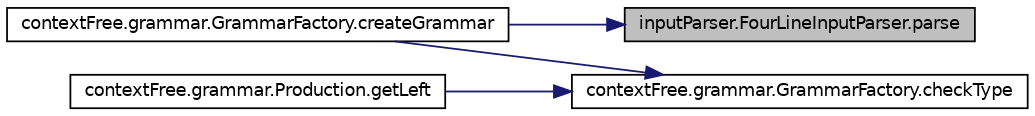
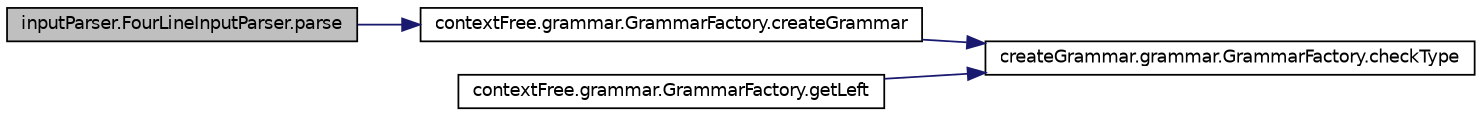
(558, 25) -> (380, 25)
(258, 92) -> (671, 92)
(800, 92) -> (1230, 58)
